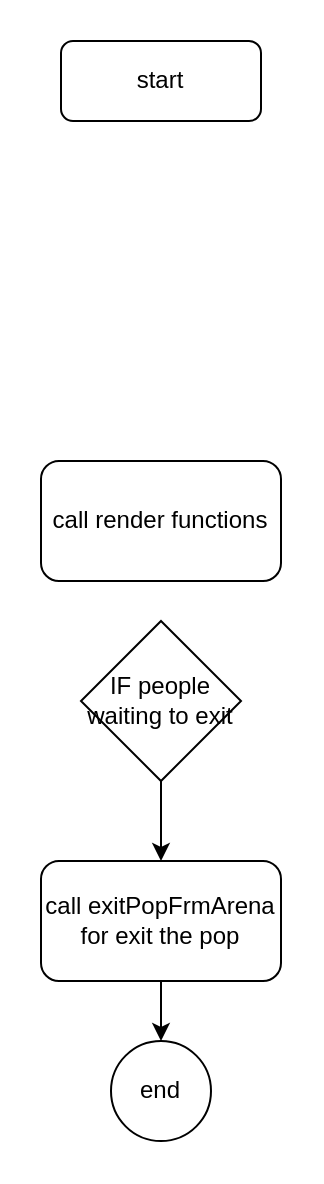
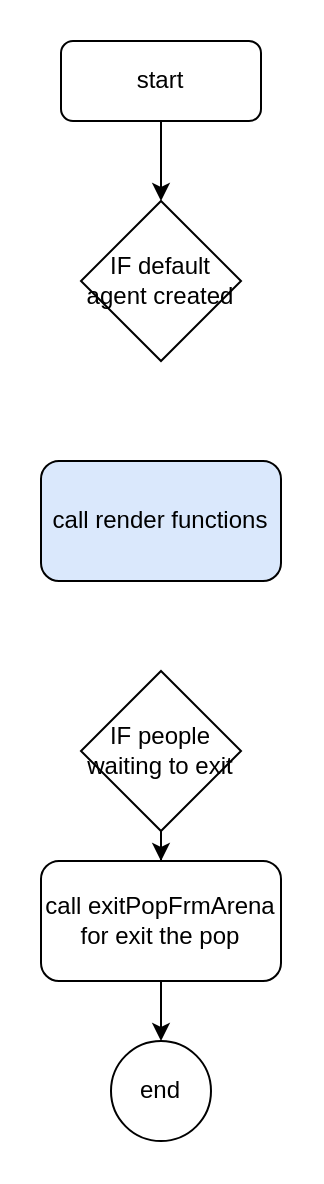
none -> (161, 154)
none -> (161, 281)
(161, 521) -> (161, 521)
(161, 701) -> (161, 751)
